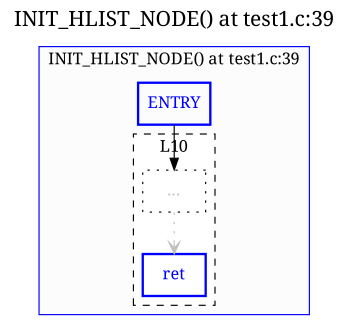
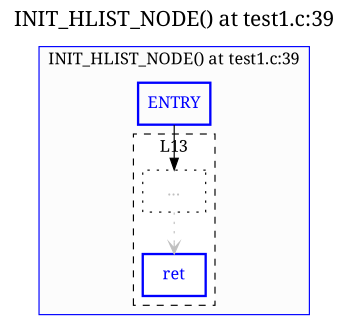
(174, 147) -> (174, 147)
